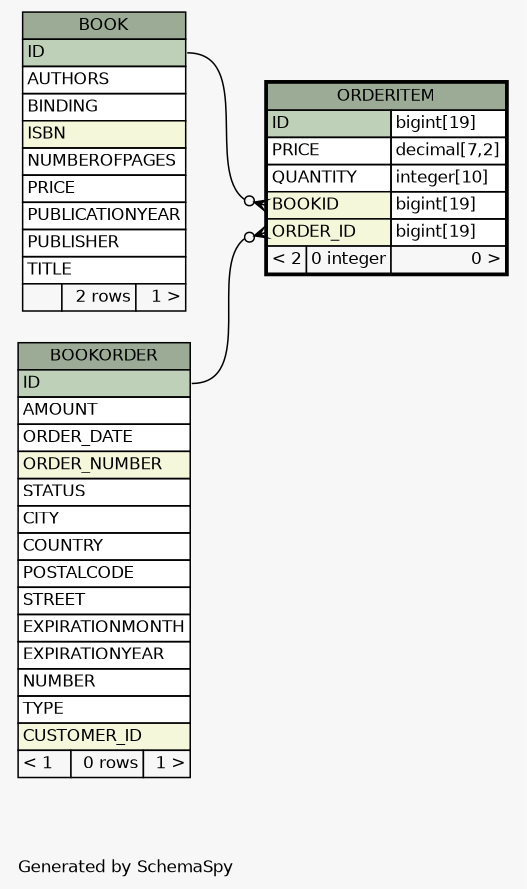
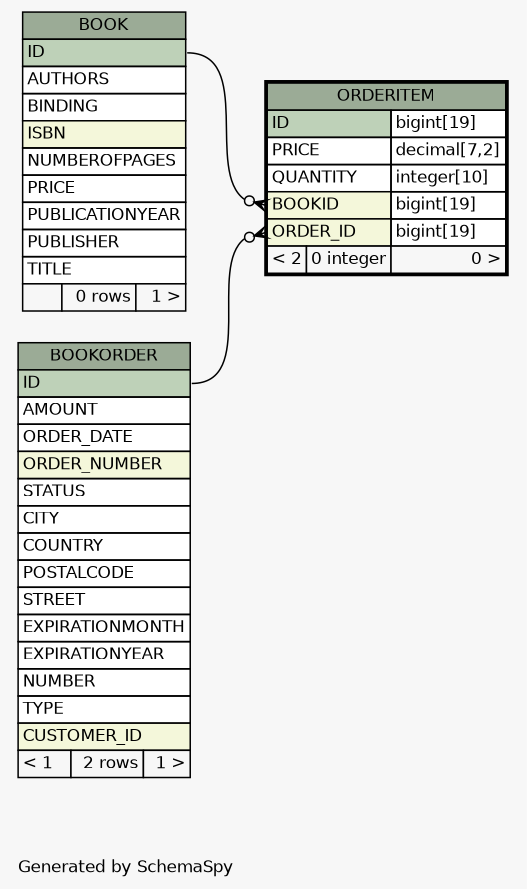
(103, 297) -> (103, 297)
(111, 763) -> (111, 763)
